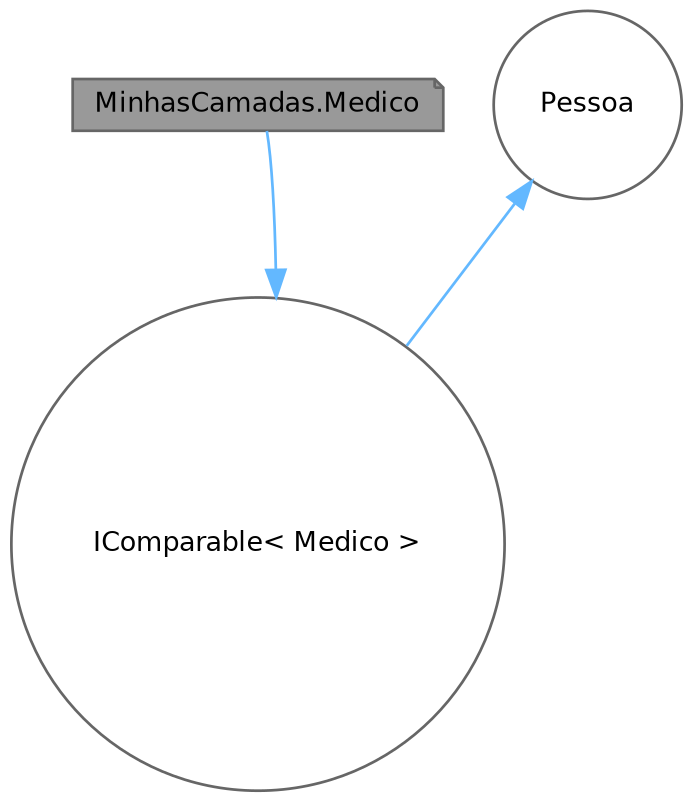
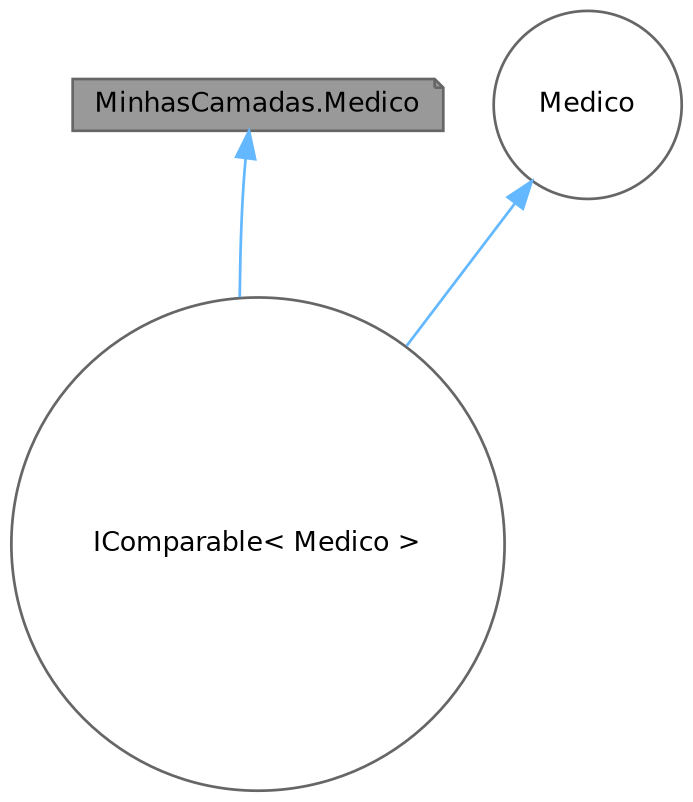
(588, 105) -> (588, 105)
(273, 200) -> (241, 228)
